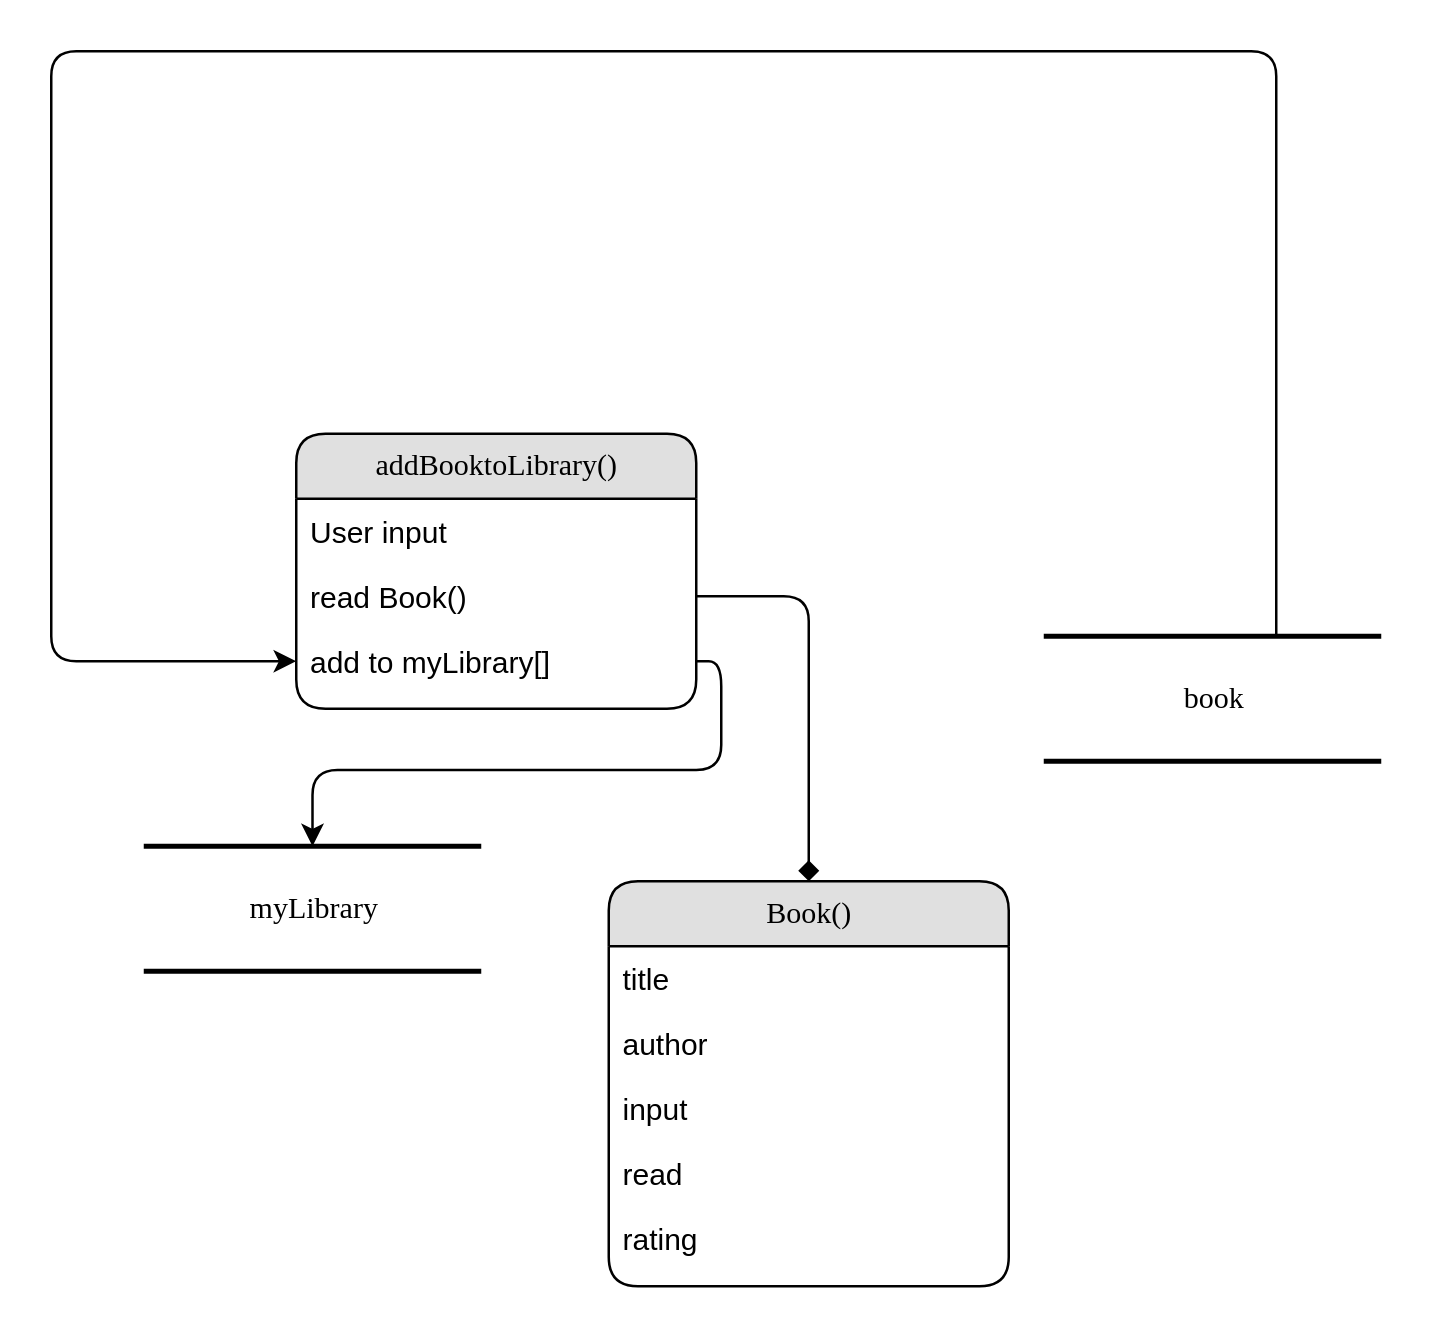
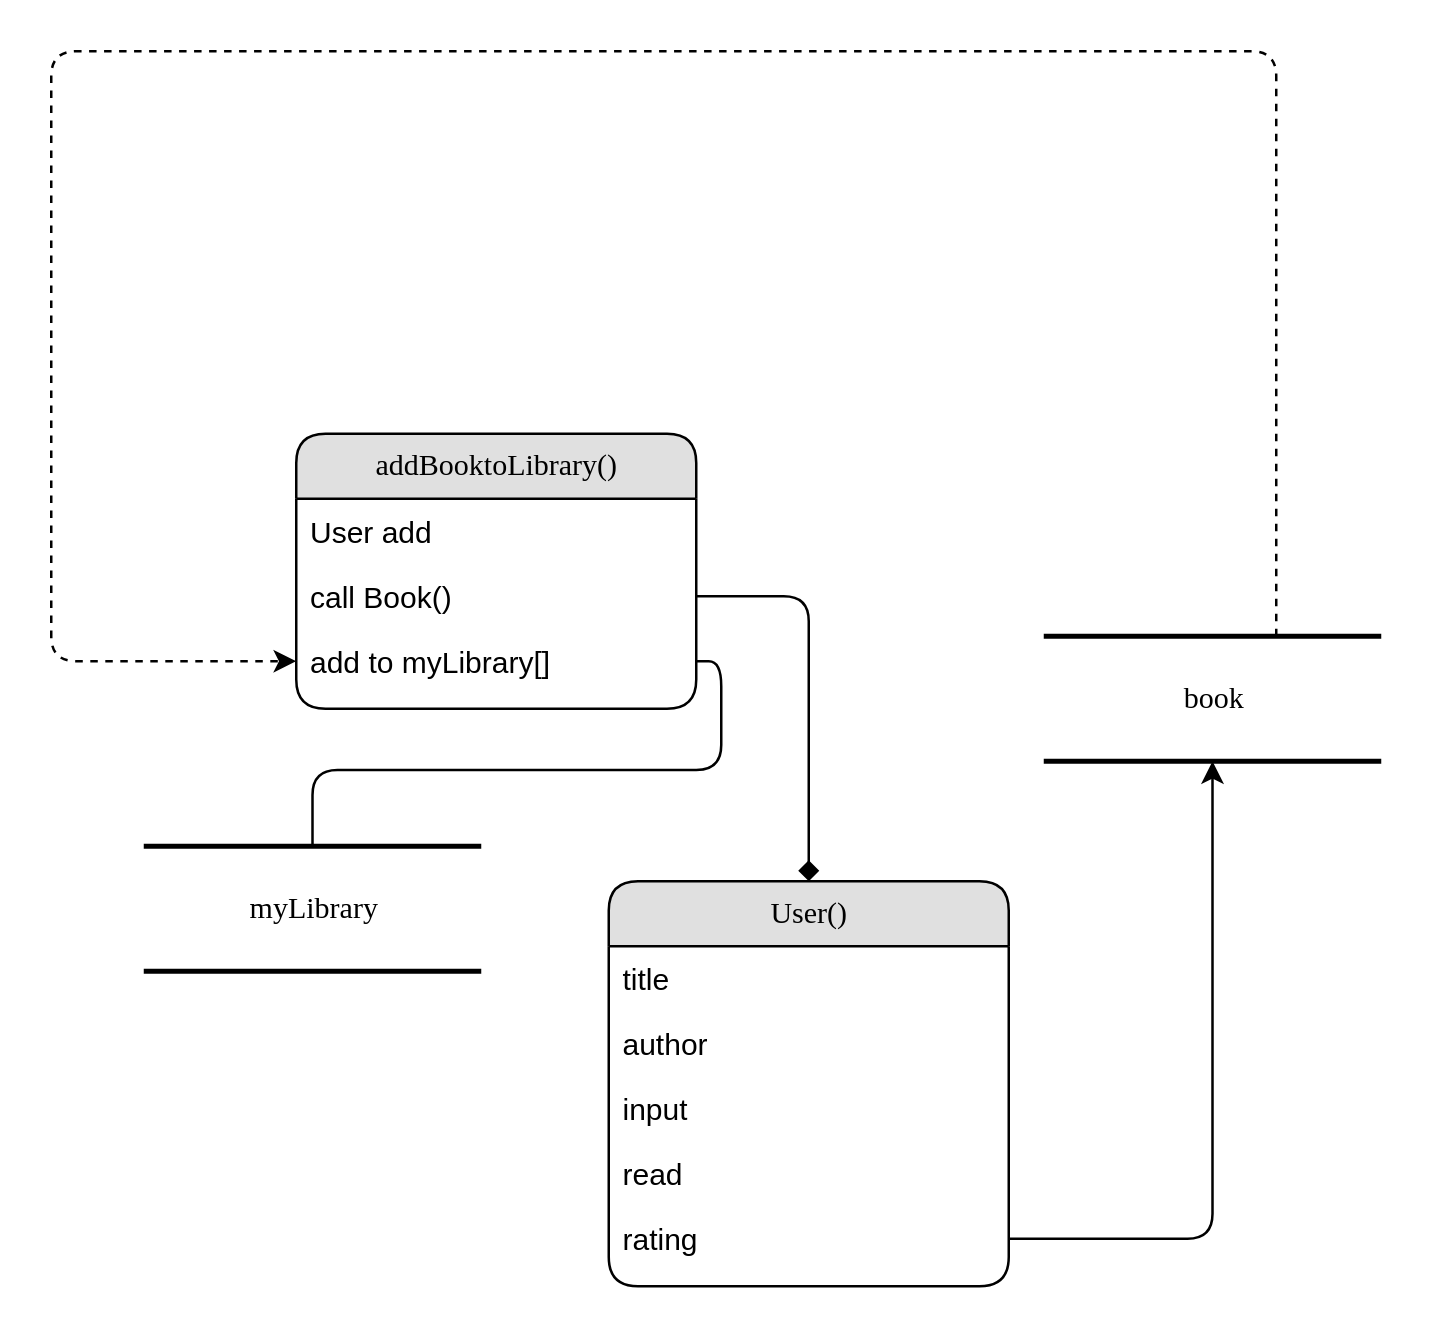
(540, 51) -> (540, 51)
(387, 534) -> (375, 534)
(400, 599) -> (392, 599)
(313, 828) -> (313, 834)
(810, 914) -> (810, 914)
none -> (1213, 1102)
